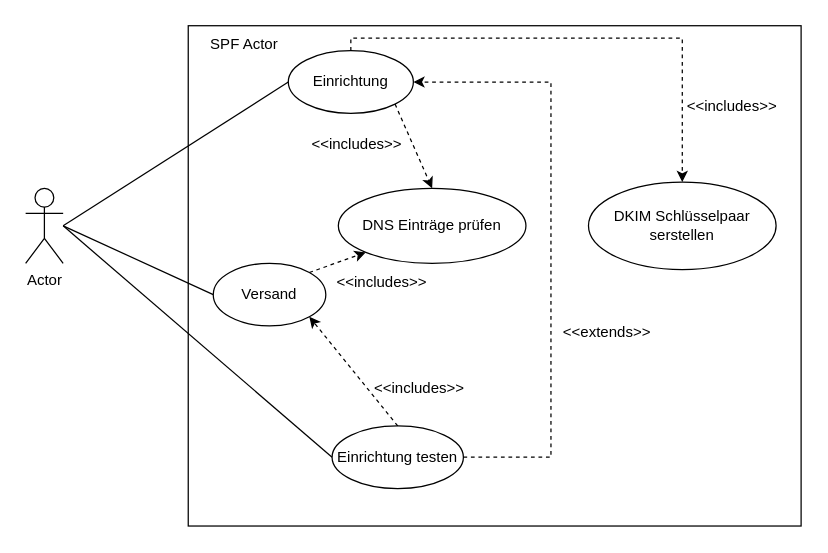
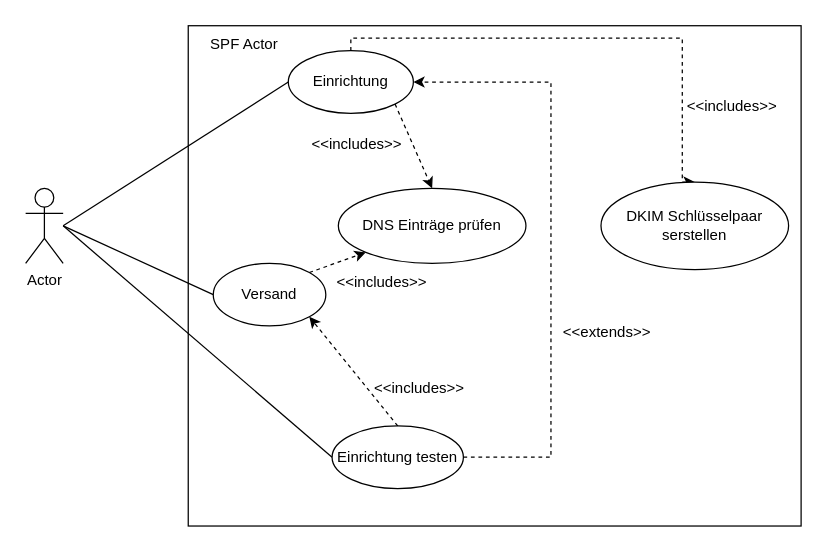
(682, 226) -> (694, 226)
